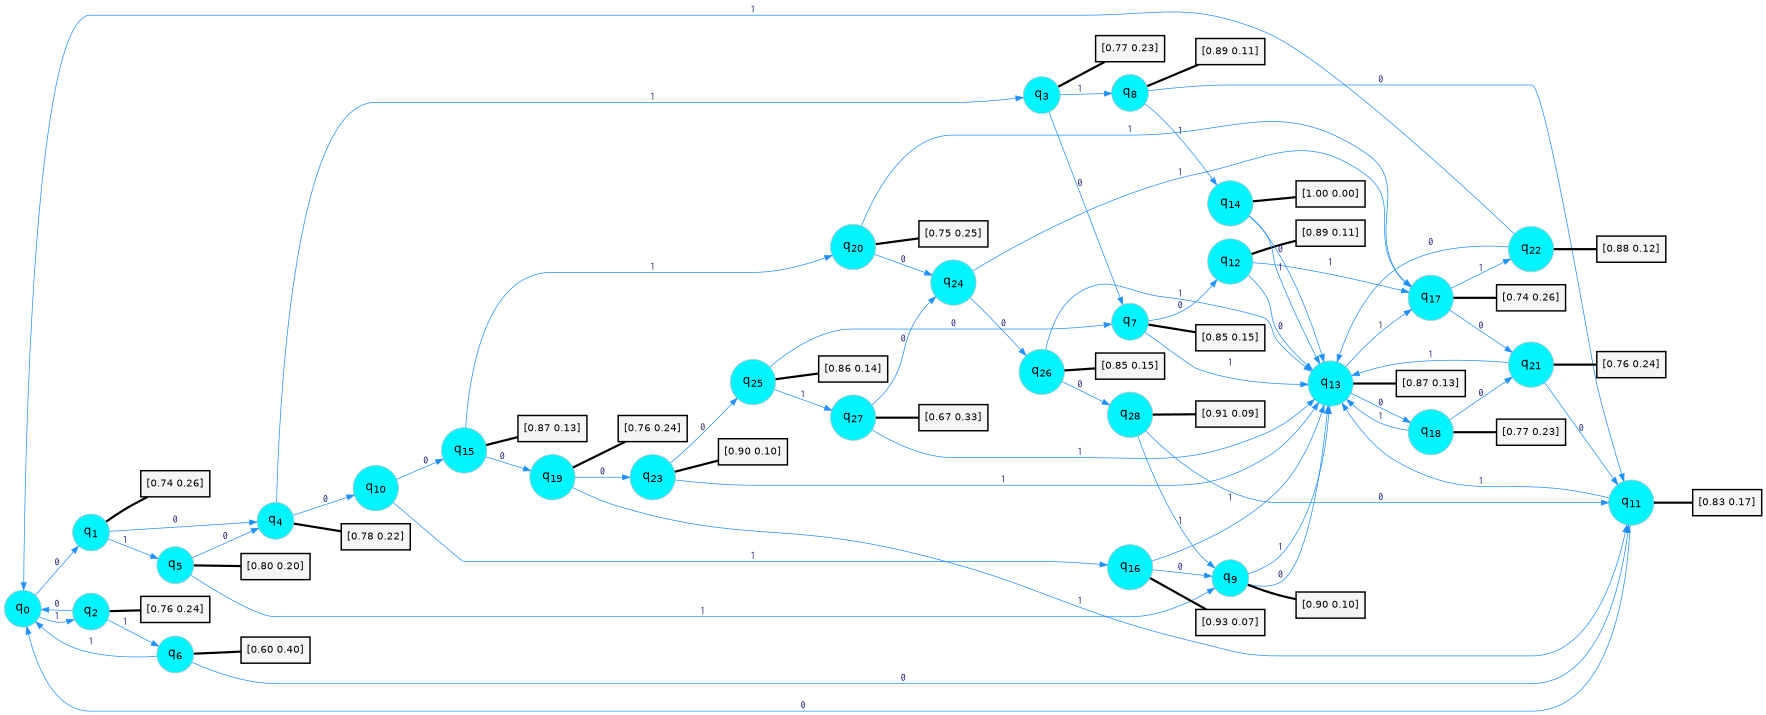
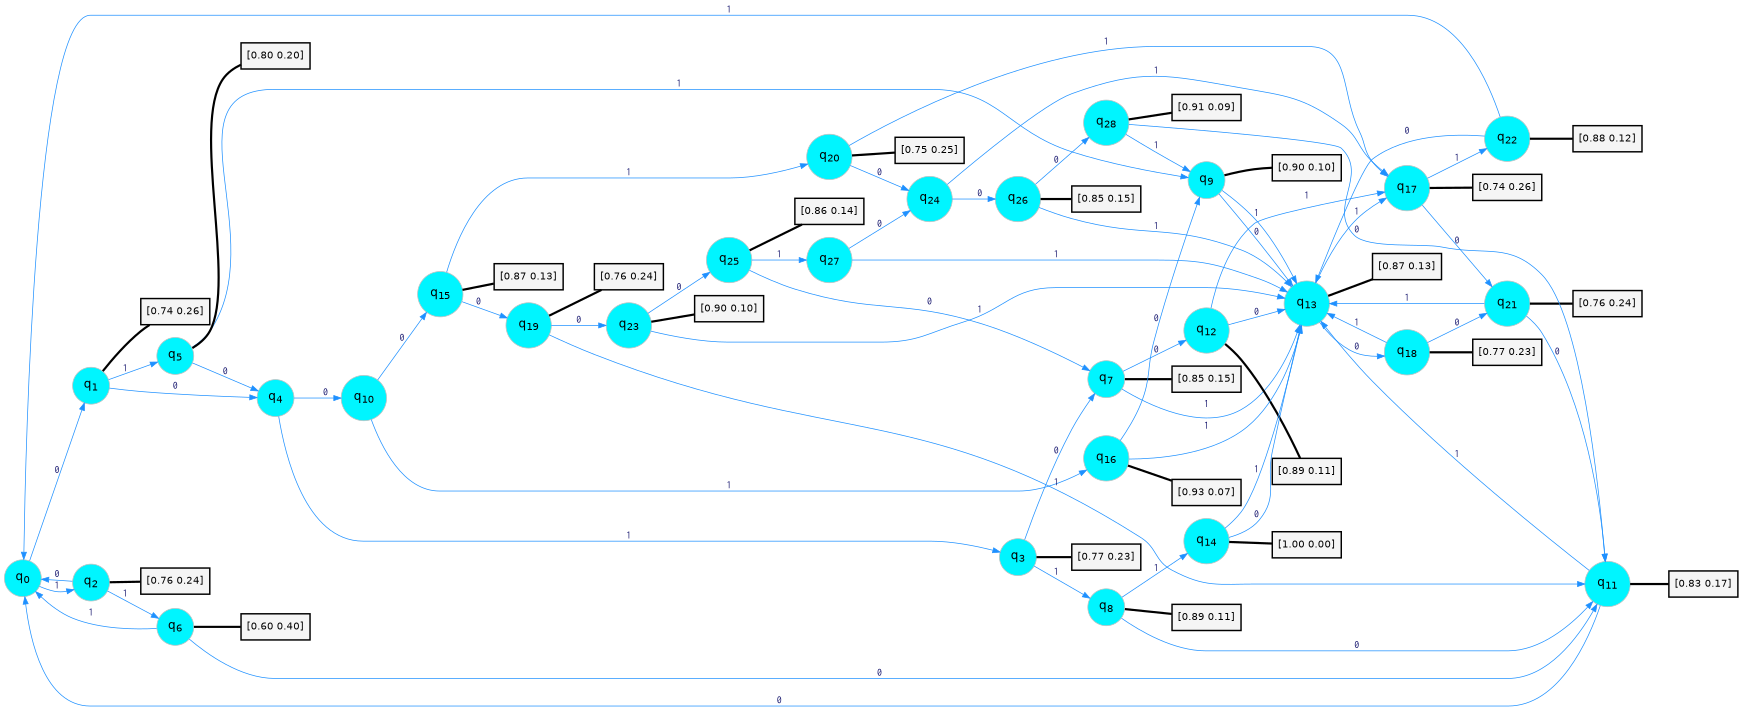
(953, 418) -> none
(376, 537) -> none
